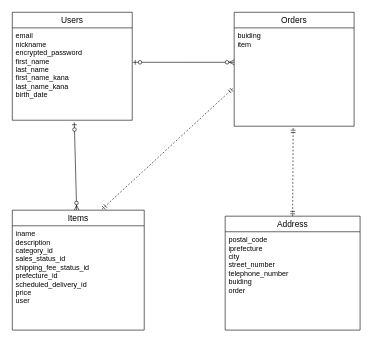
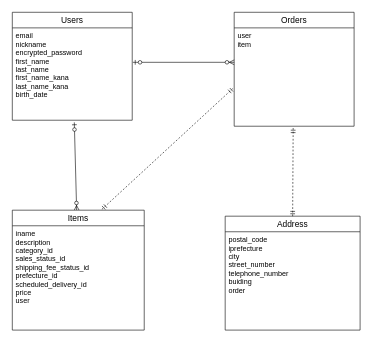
(250, 36) -> (246, 36)
